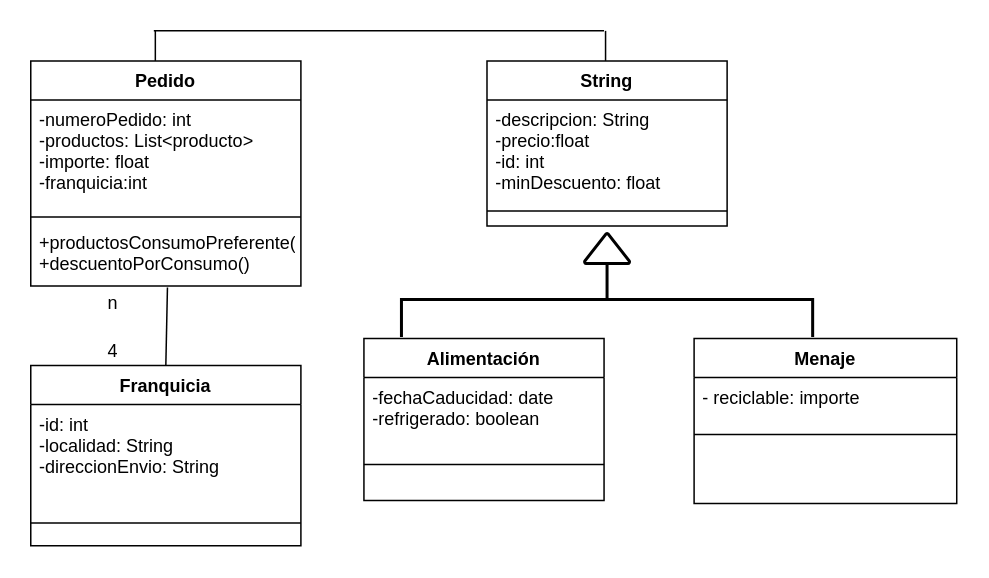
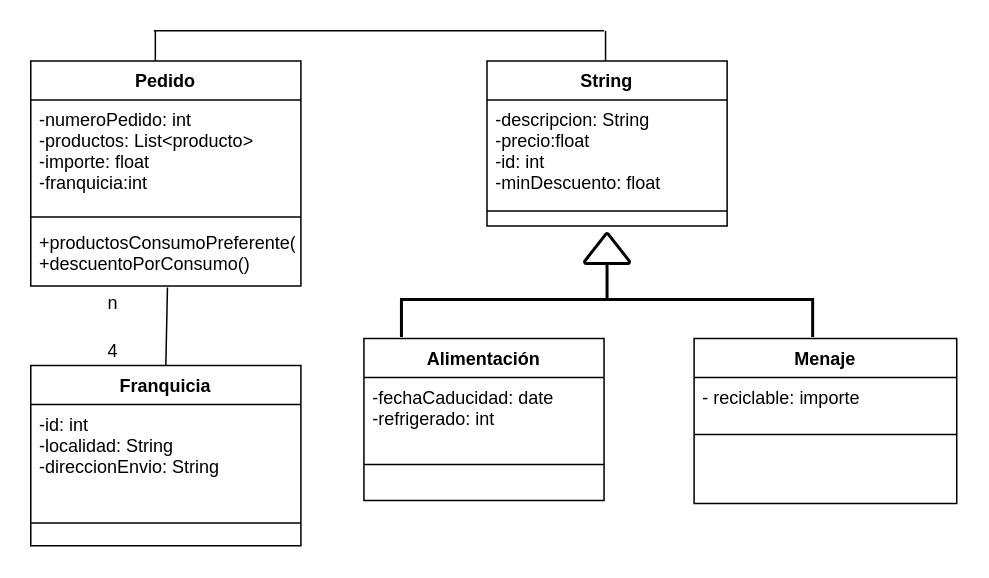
(471, 398) -> (471, 398)
